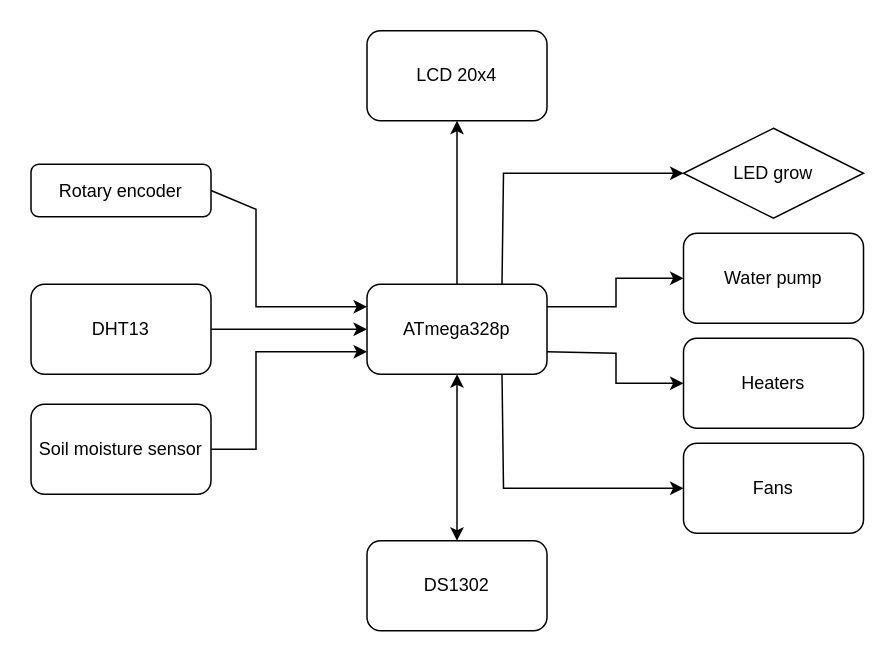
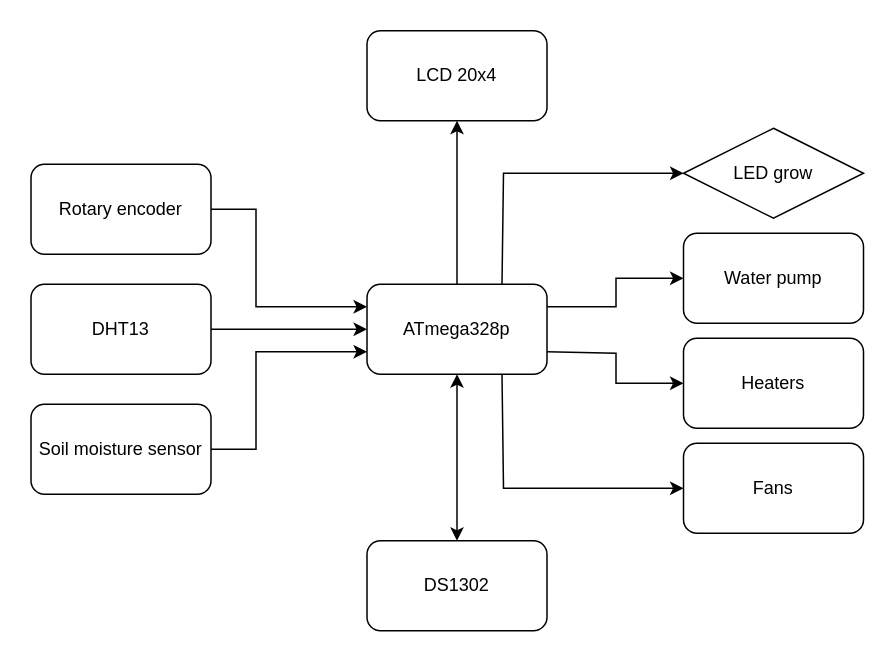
(121, 191) -> (121, 209)
